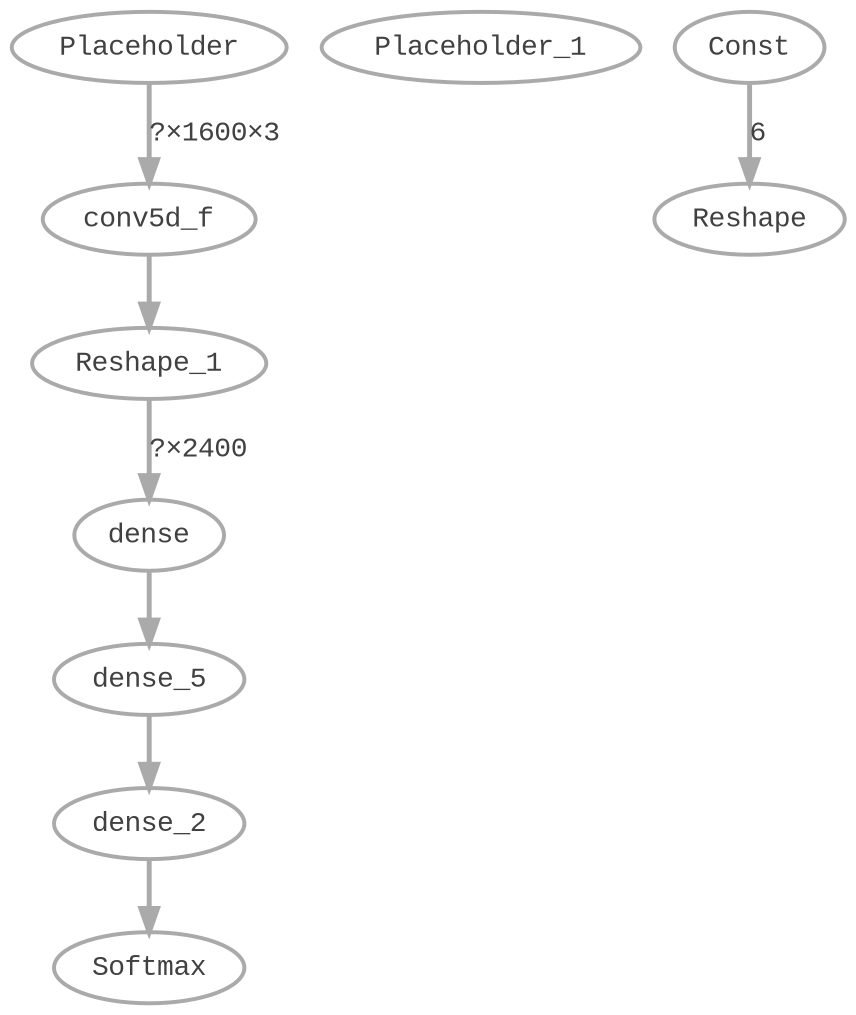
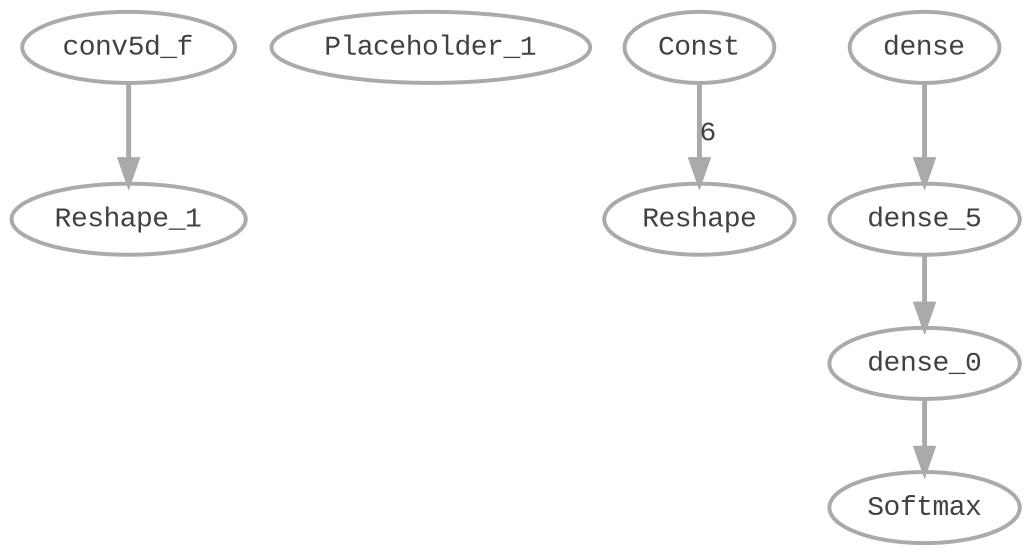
(149, 47) -> none
(149, 437) -> none
(149, 824) -> (925, 363)
